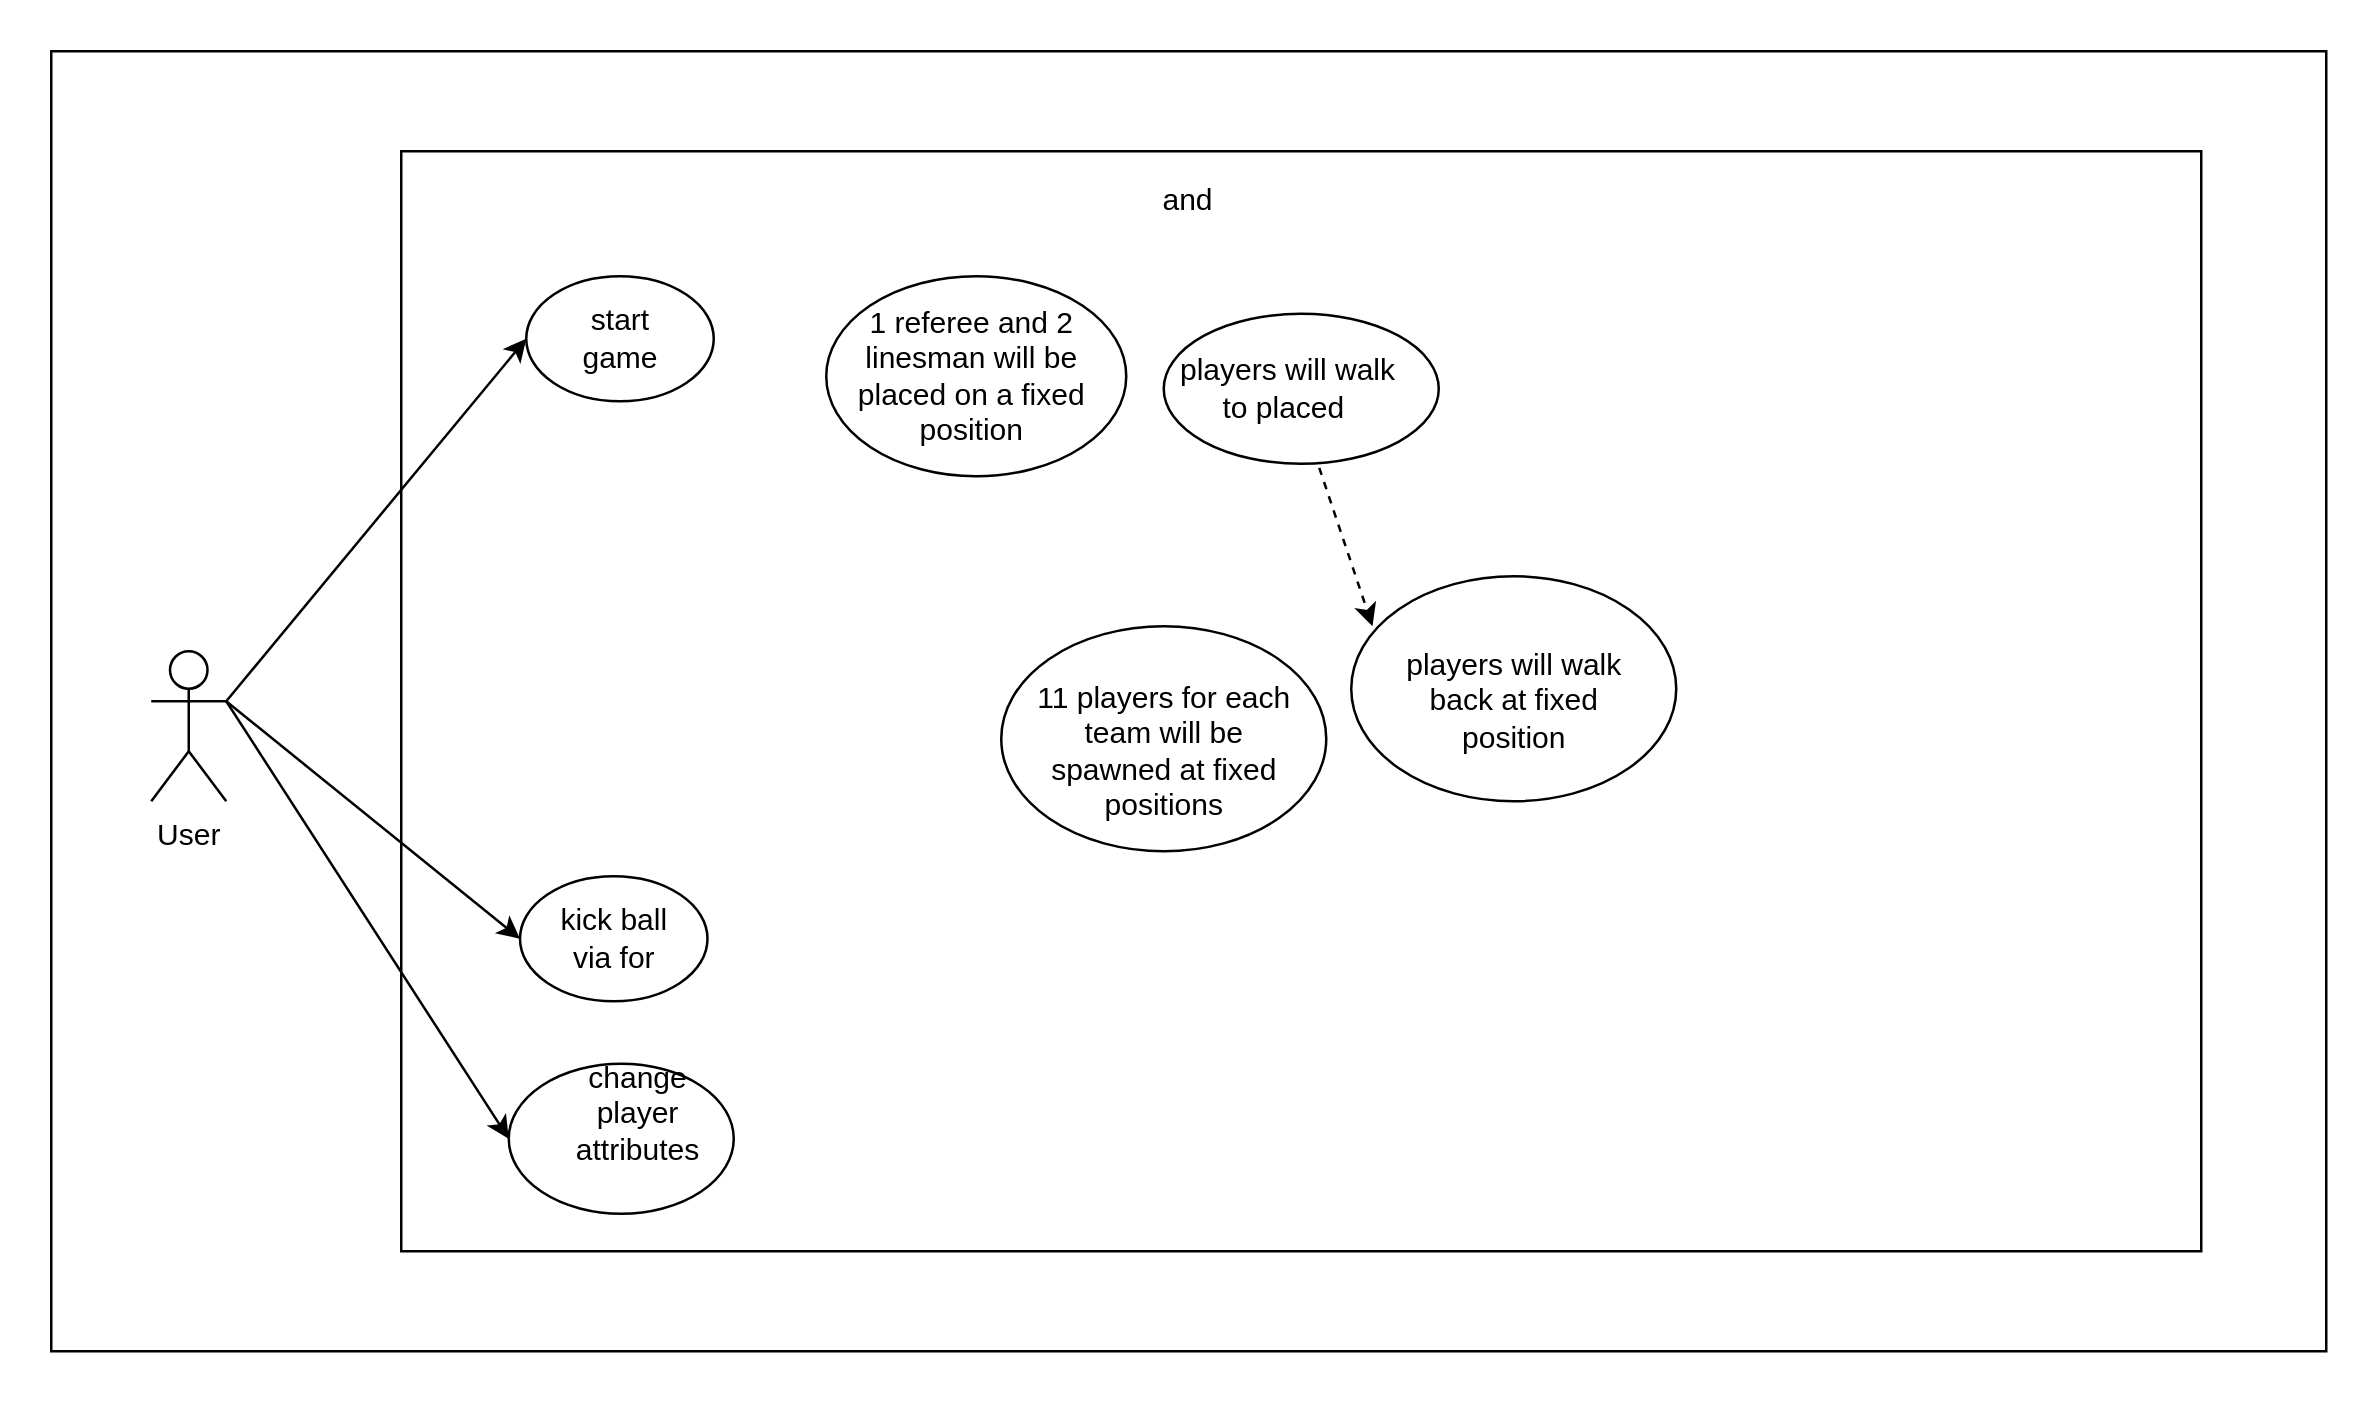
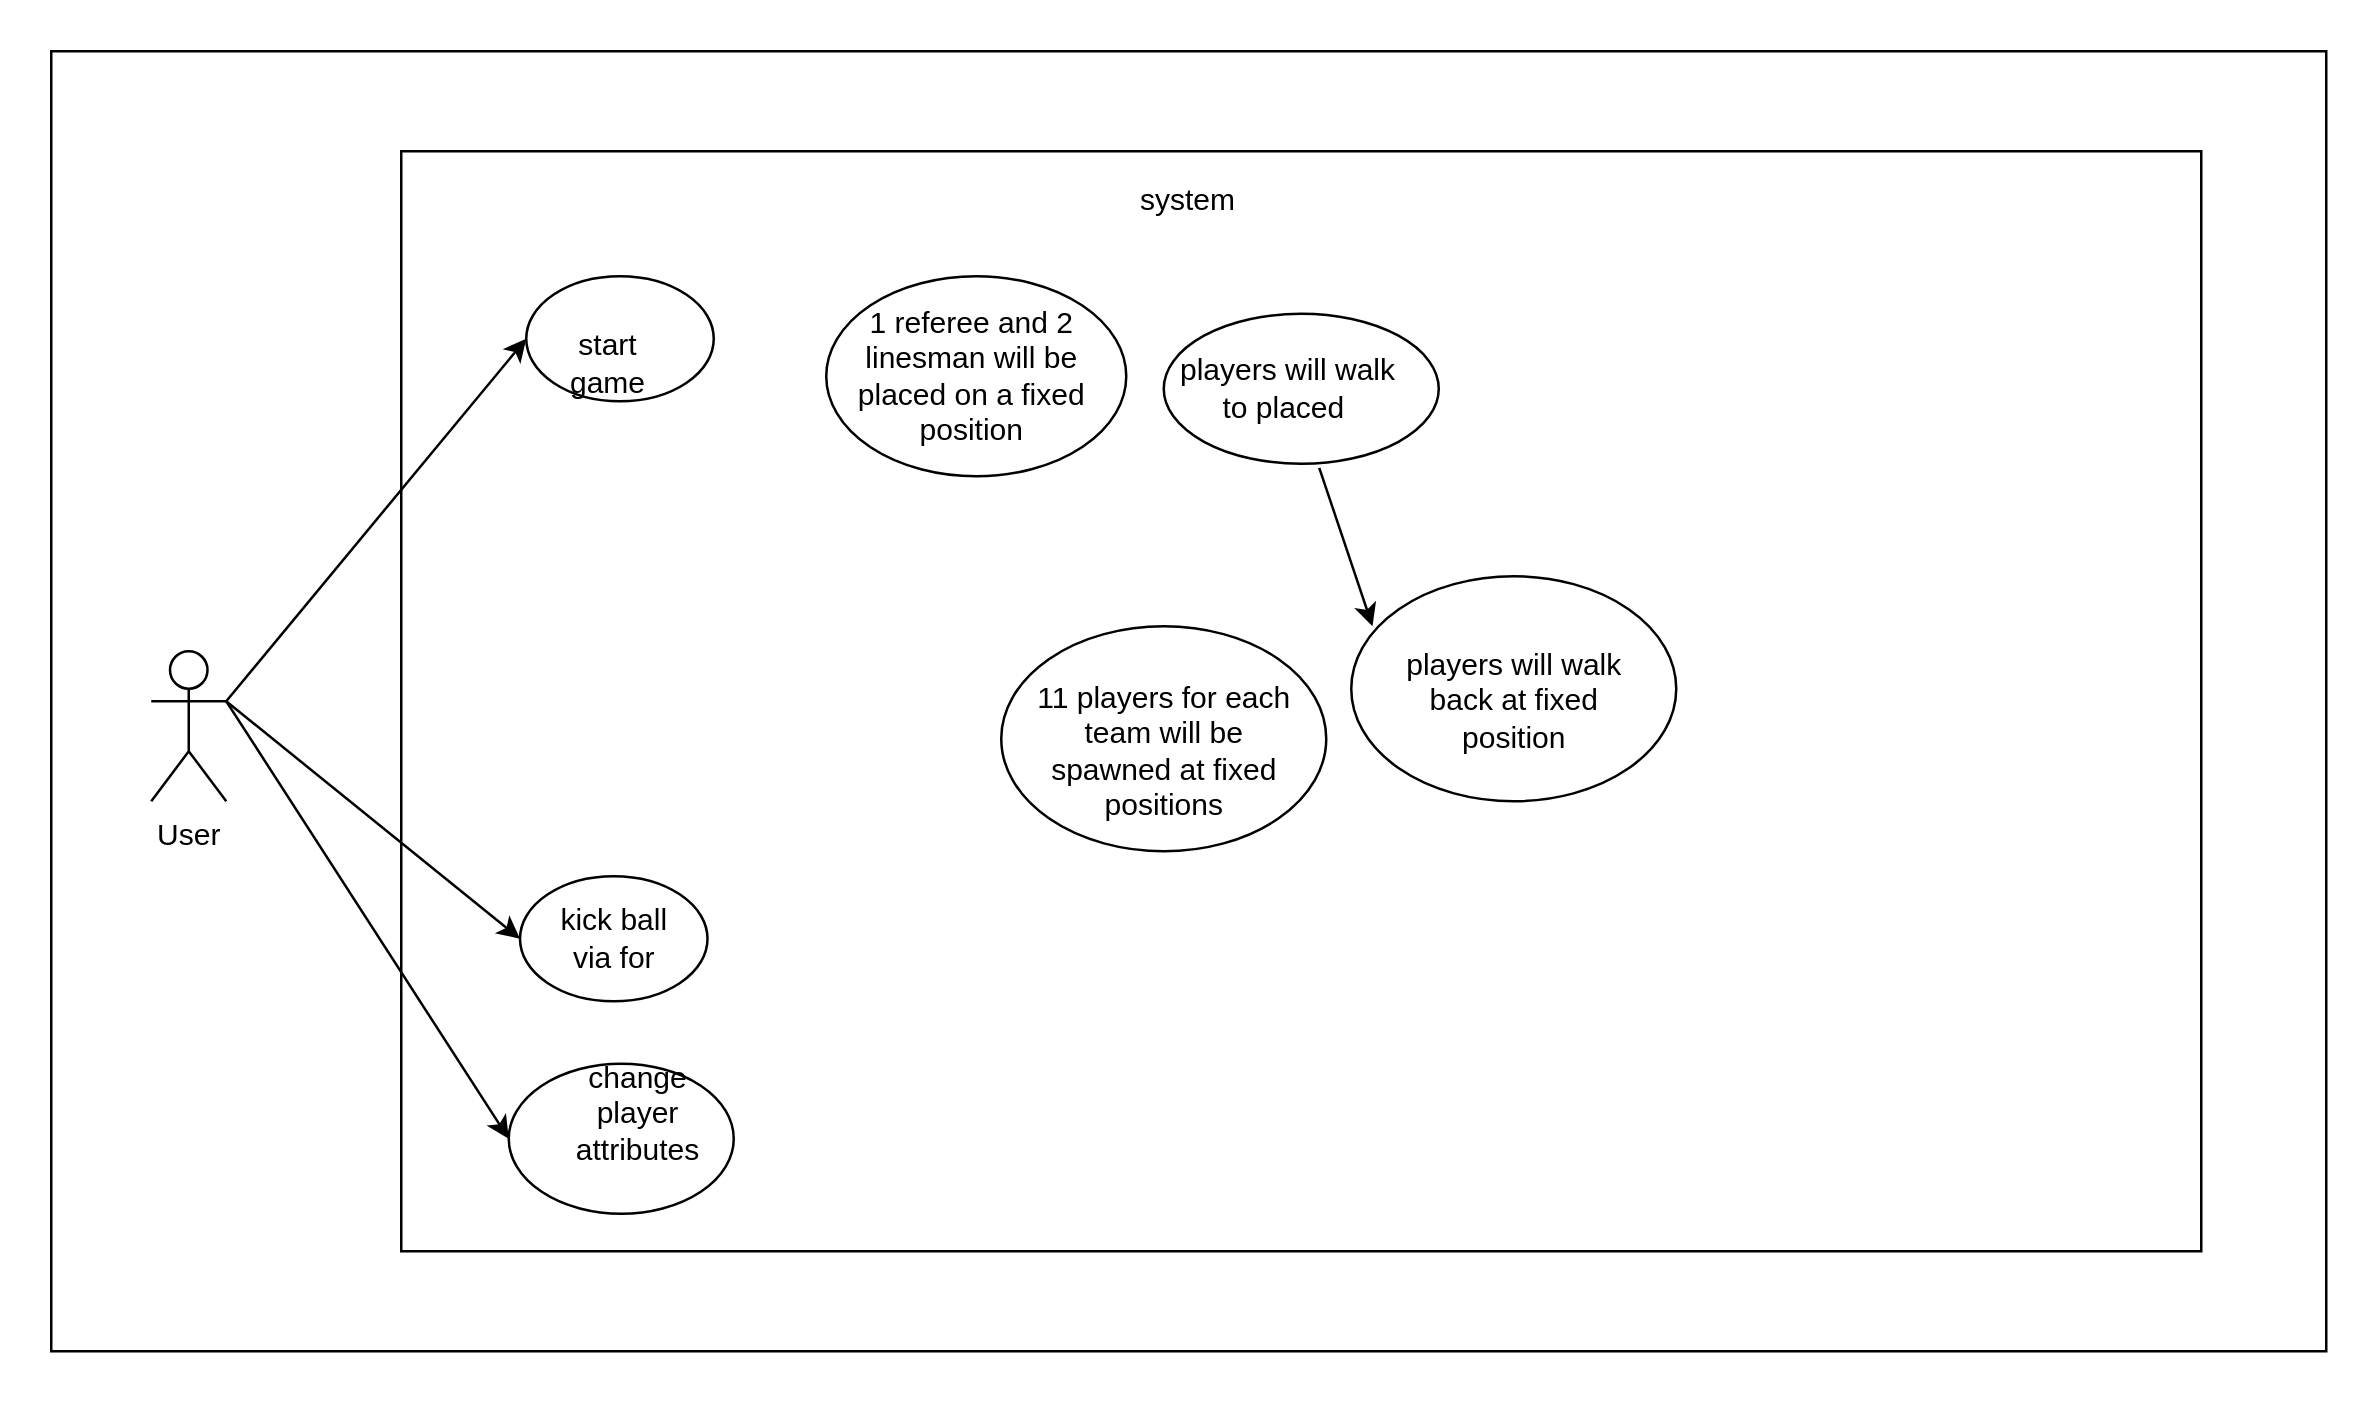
(1189, 201) -> (1189, 201)
(621, 339) -> (609, 364)
(1343, 540) -> (1343, 540)
